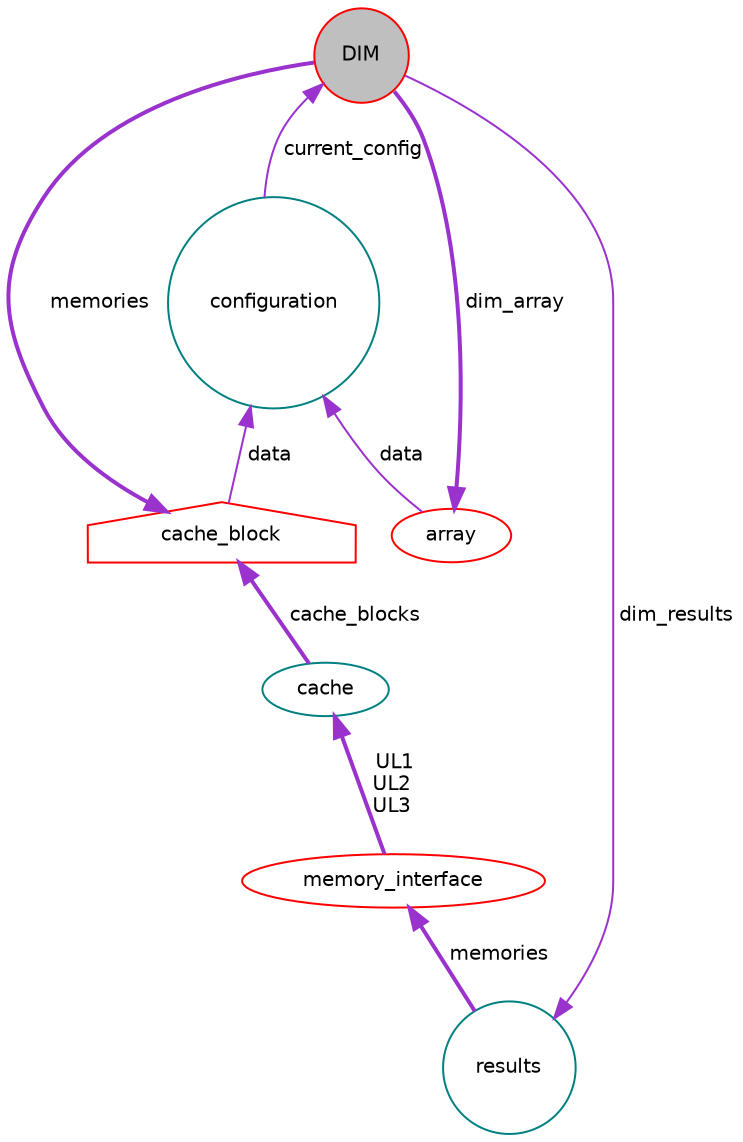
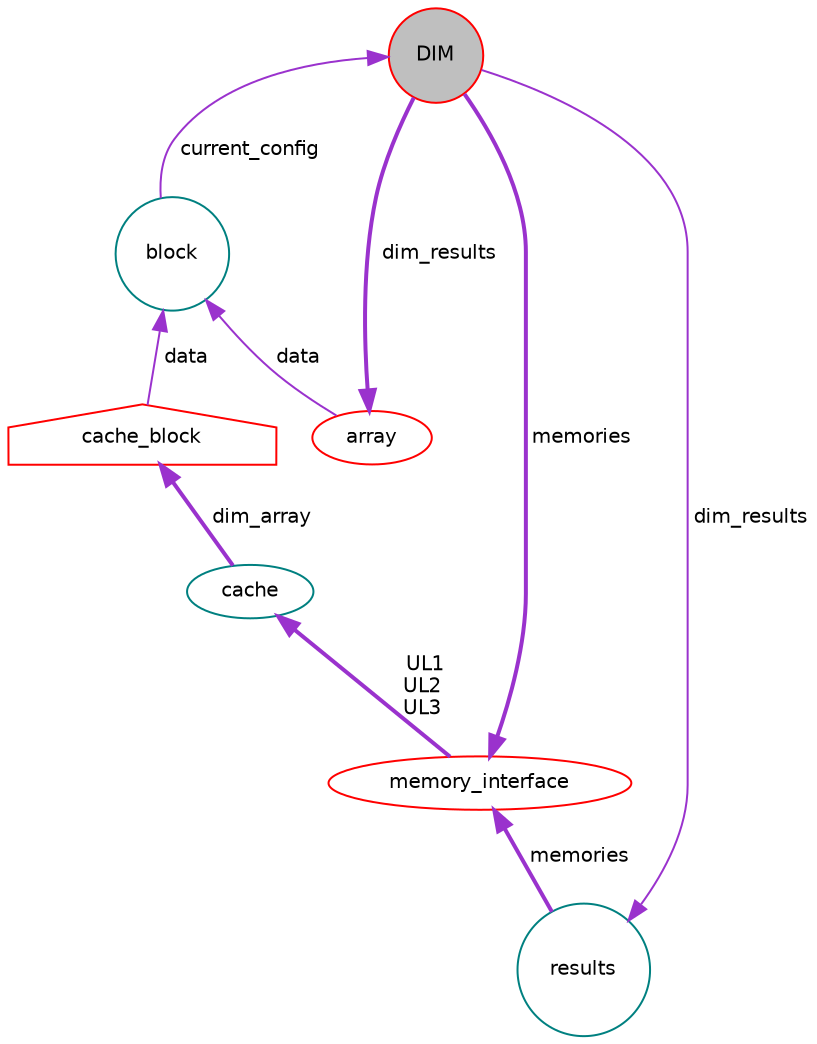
(29, 222) -> (526, 410)
(274, 303) -> (172, 254)
(512, 303) -> (437, 254)
(353, 616) -> (259, 518)
